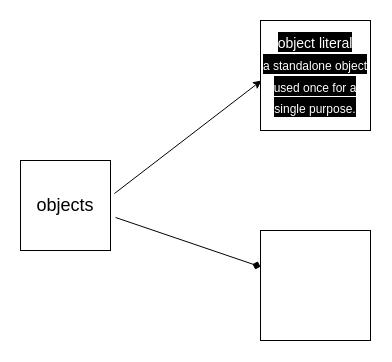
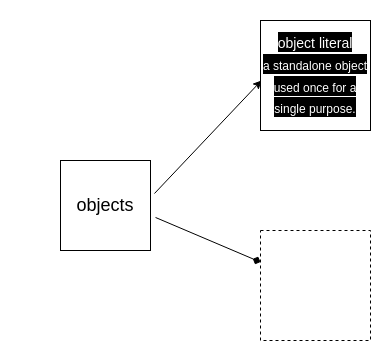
(66, 206) -> (106, 206)
(316, 286) -> (316, 286)
